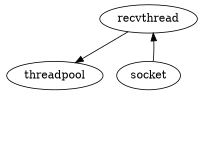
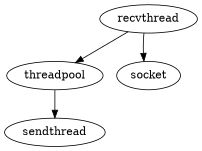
(154, 51) -> (143, 43)
none -> (55, 132)
